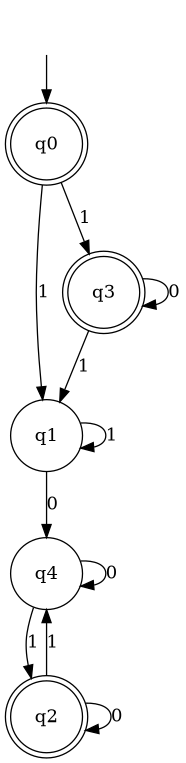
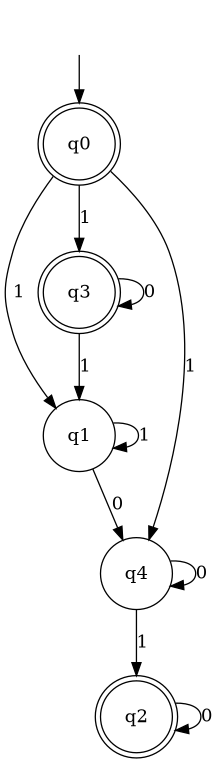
(47, 649) -> (184, 340)
